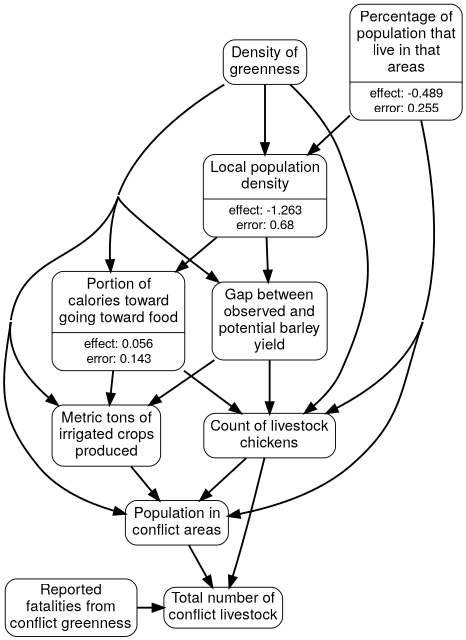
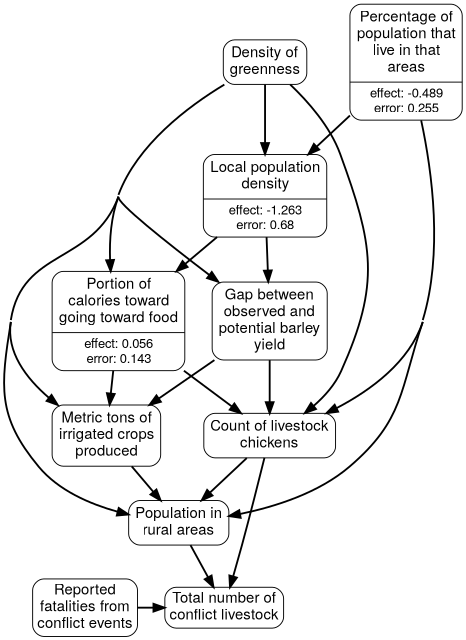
(177, 530) -> (179, 530)
(71, 608) -> (85, 608)
